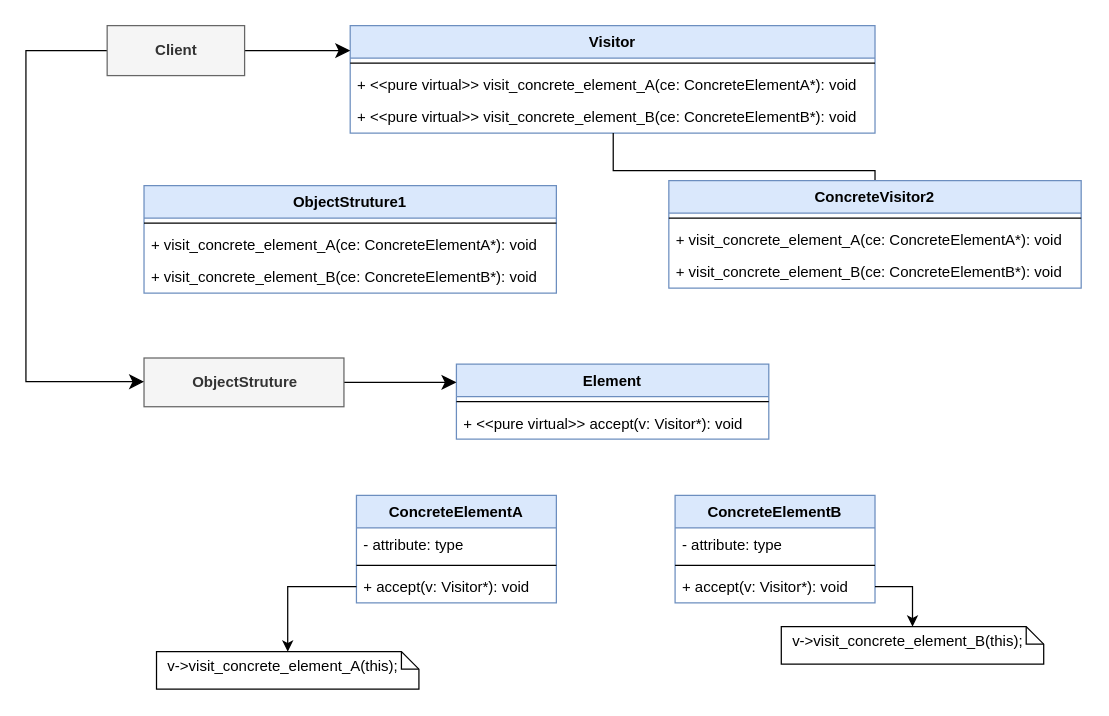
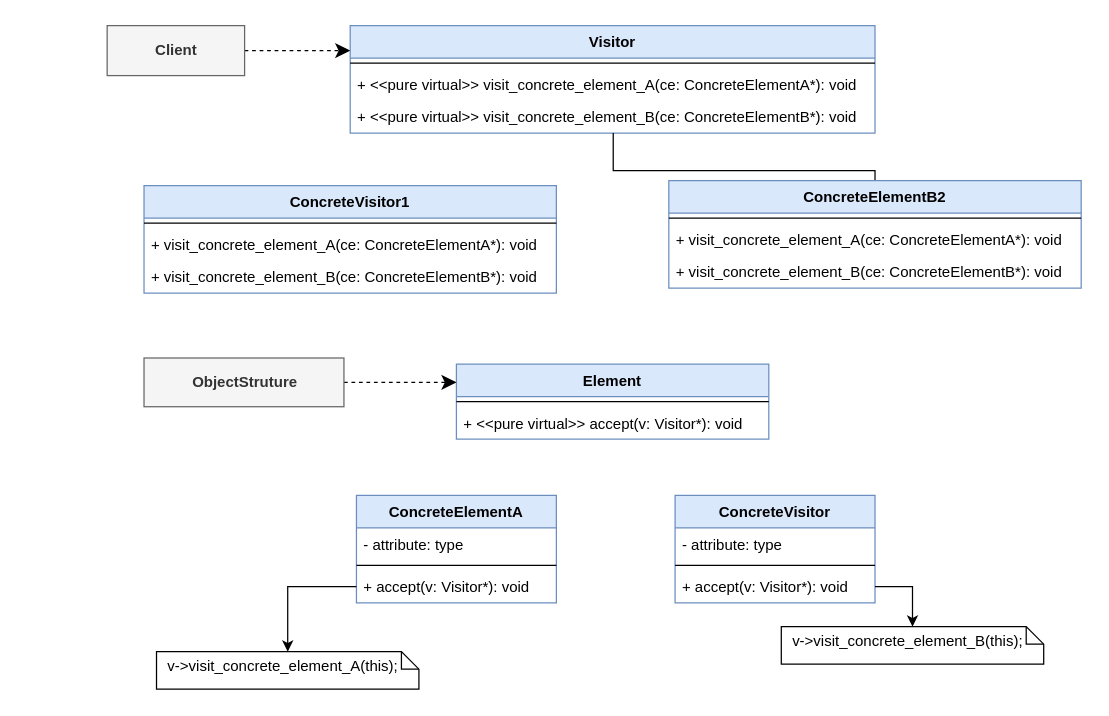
(291, 51) -> (291, 51)
(874, 198) -> (874, 198)
(349, 203) -> (349, 203)
(26, 229) -> none
(393, 383) -> (393, 383)
(774, 513) -> (774, 513)
